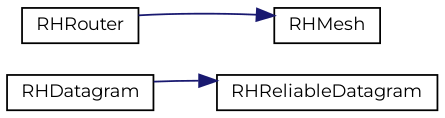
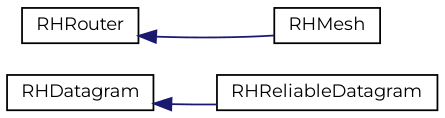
(197, 14) -> (215, 37)
(176, 81) -> (194, 104)
